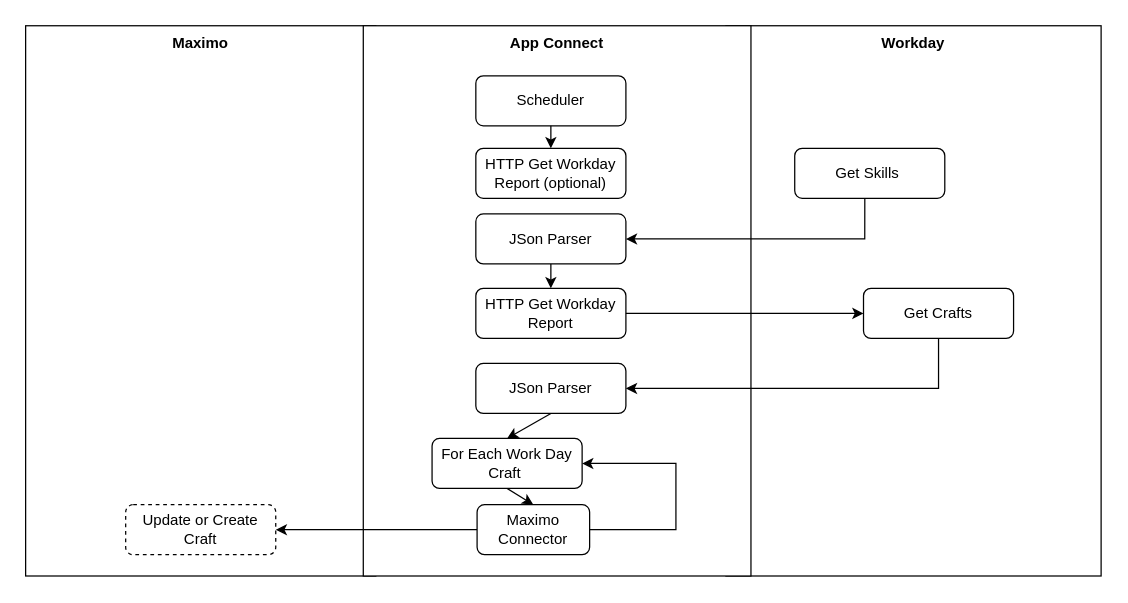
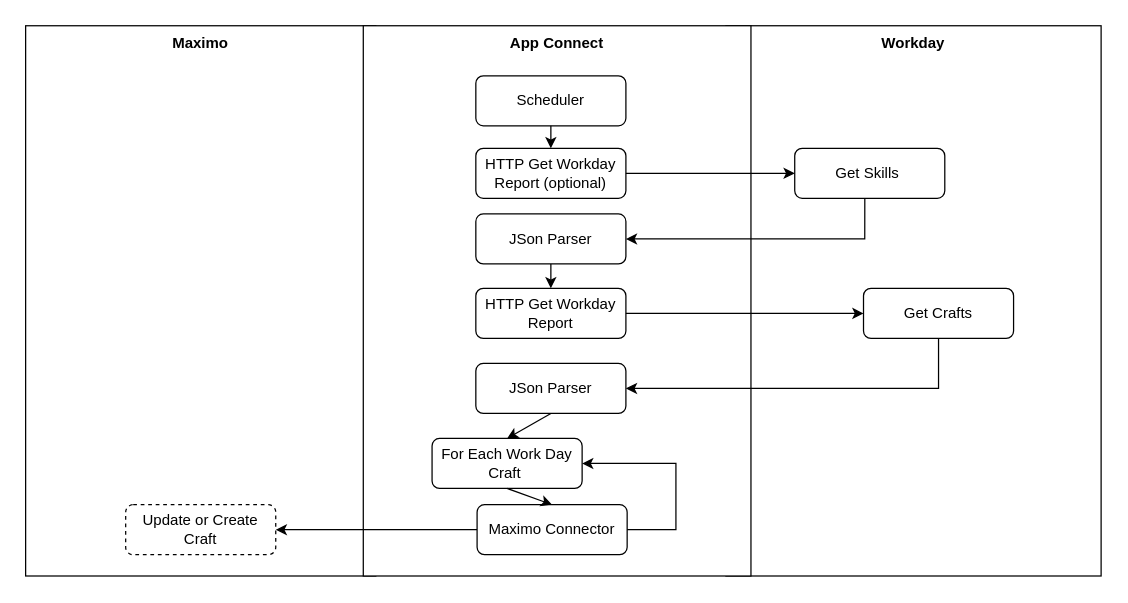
none -> (706, 173)
(533, 529) -> (552, 529)
